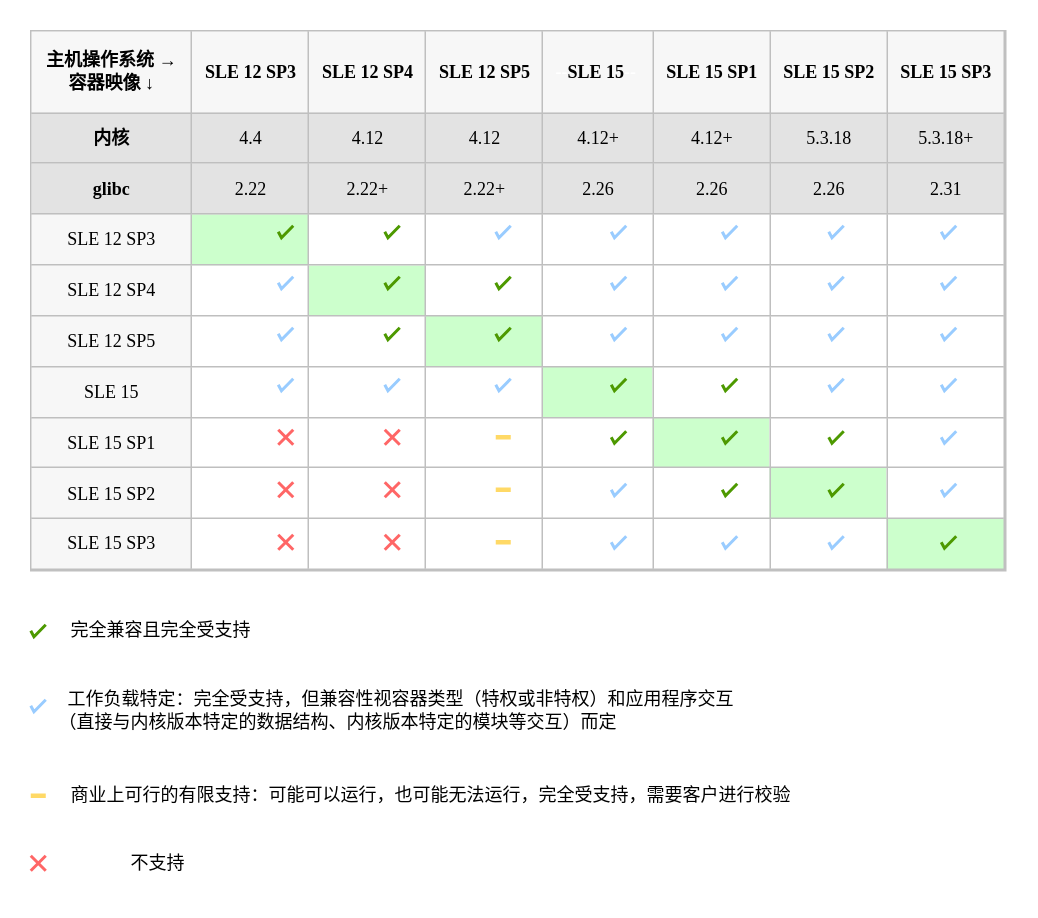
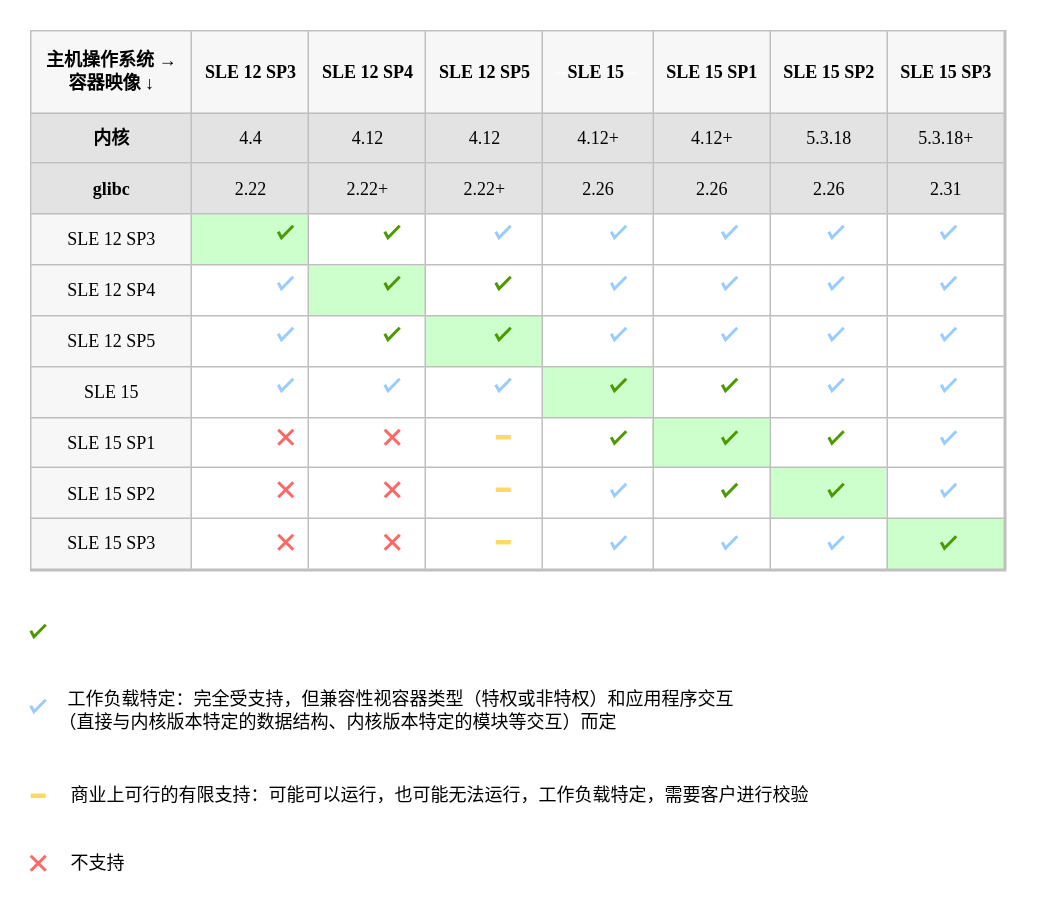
(173, 631) -> none
(431, 796) -> (440, 796)
(173, 863) -> (113, 863)
